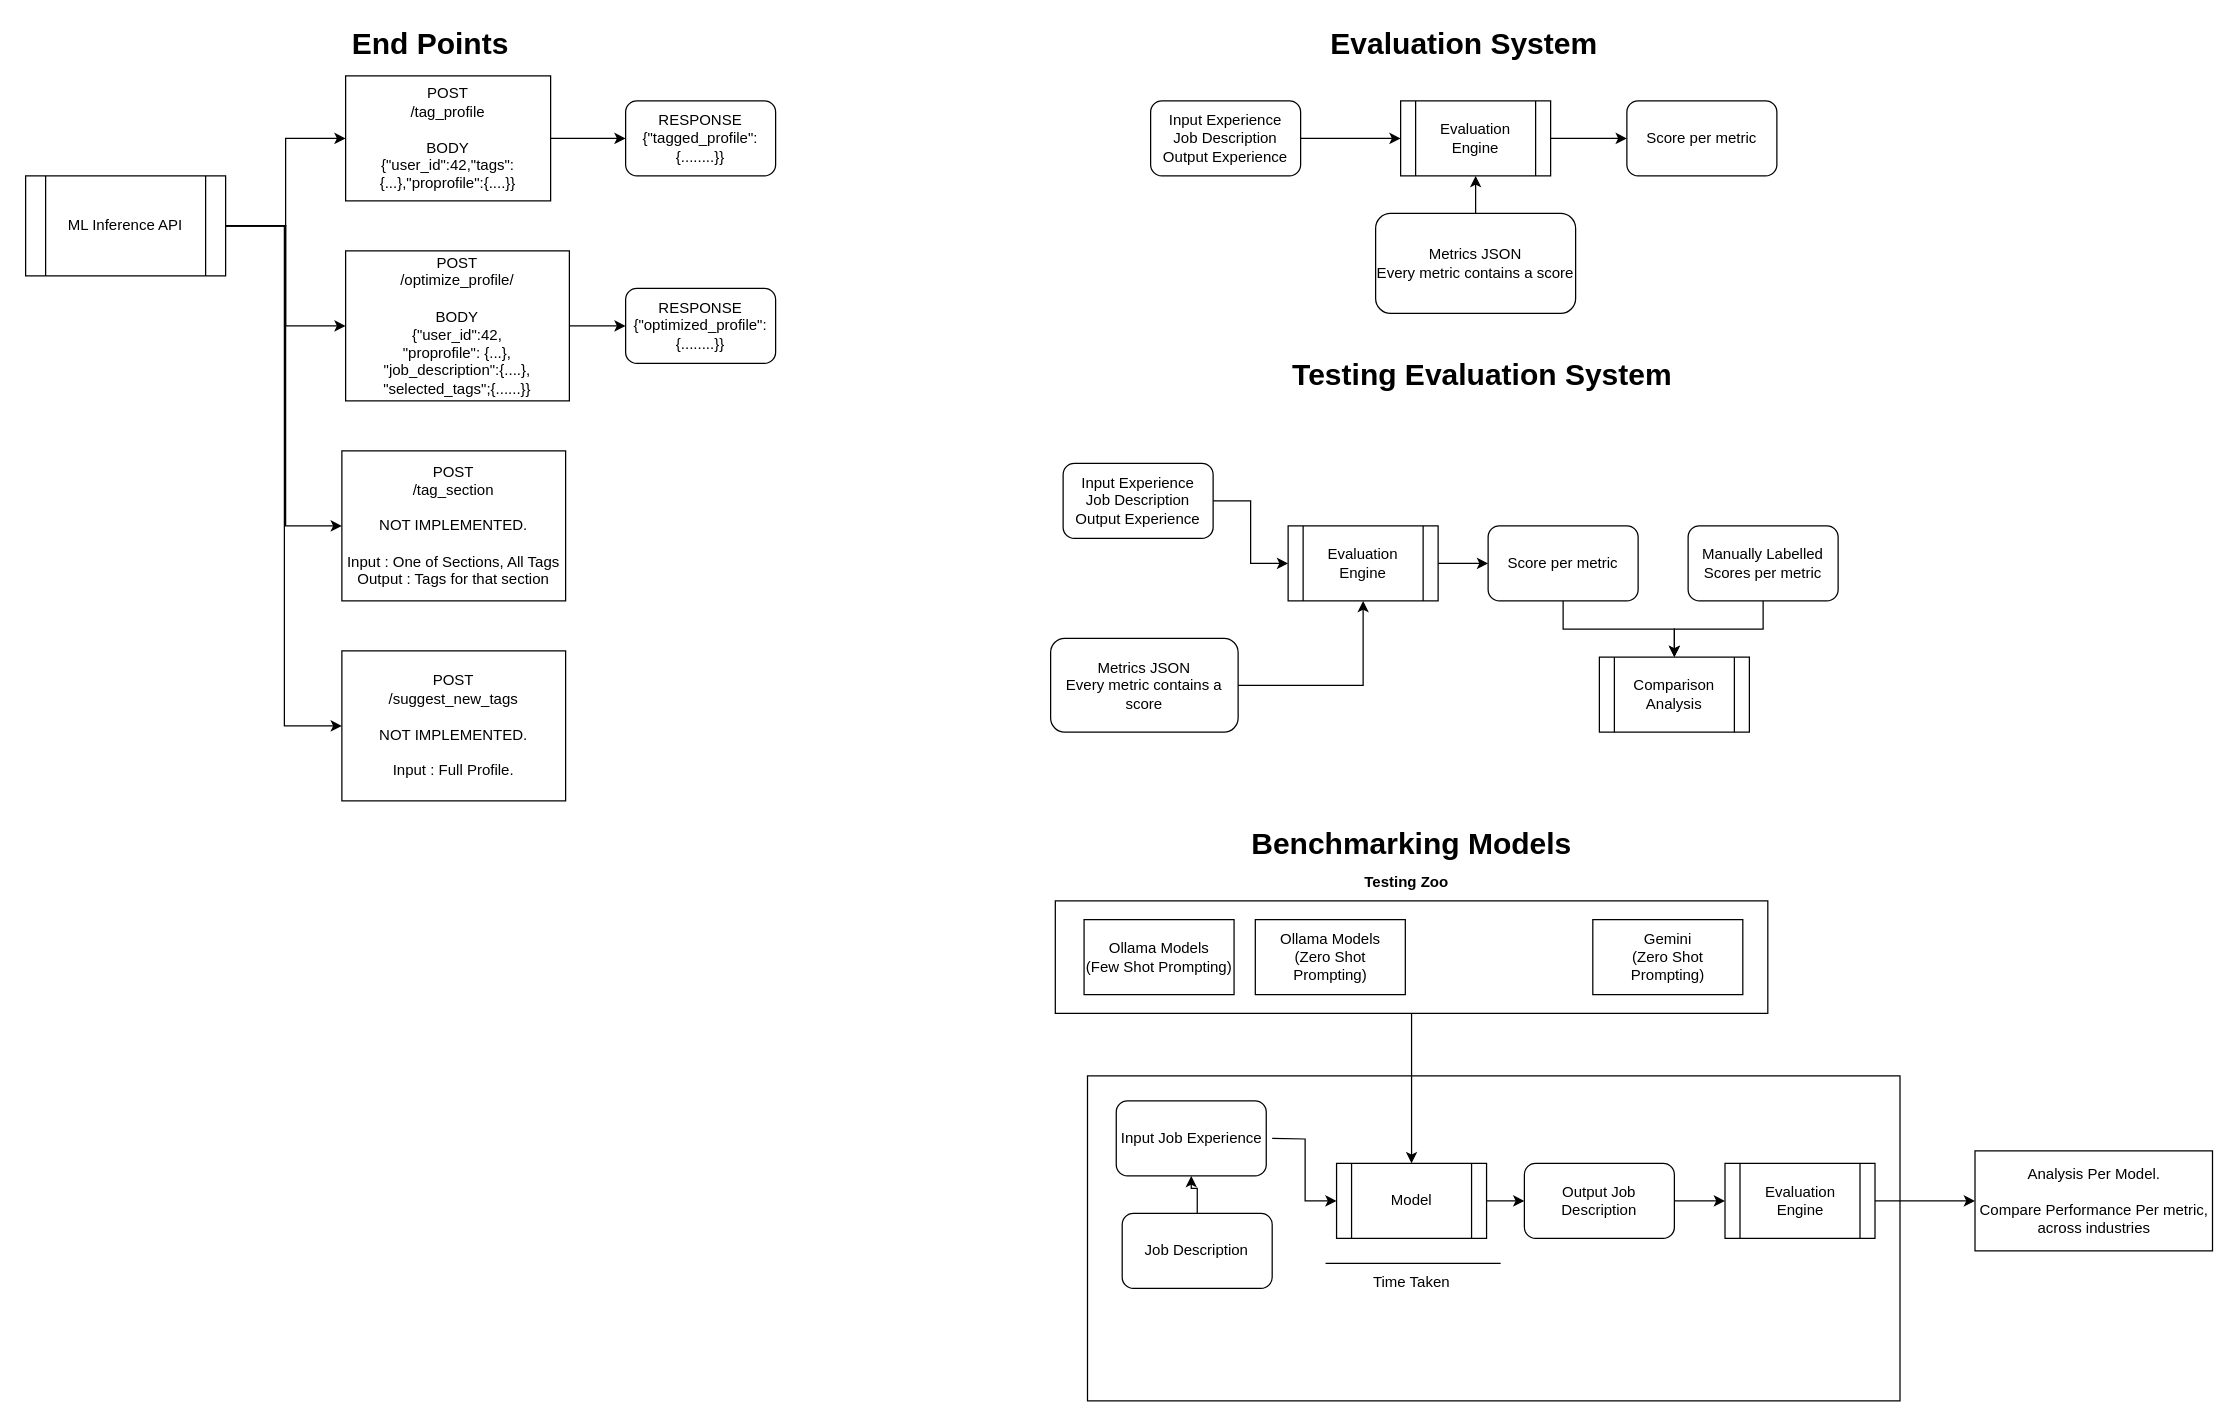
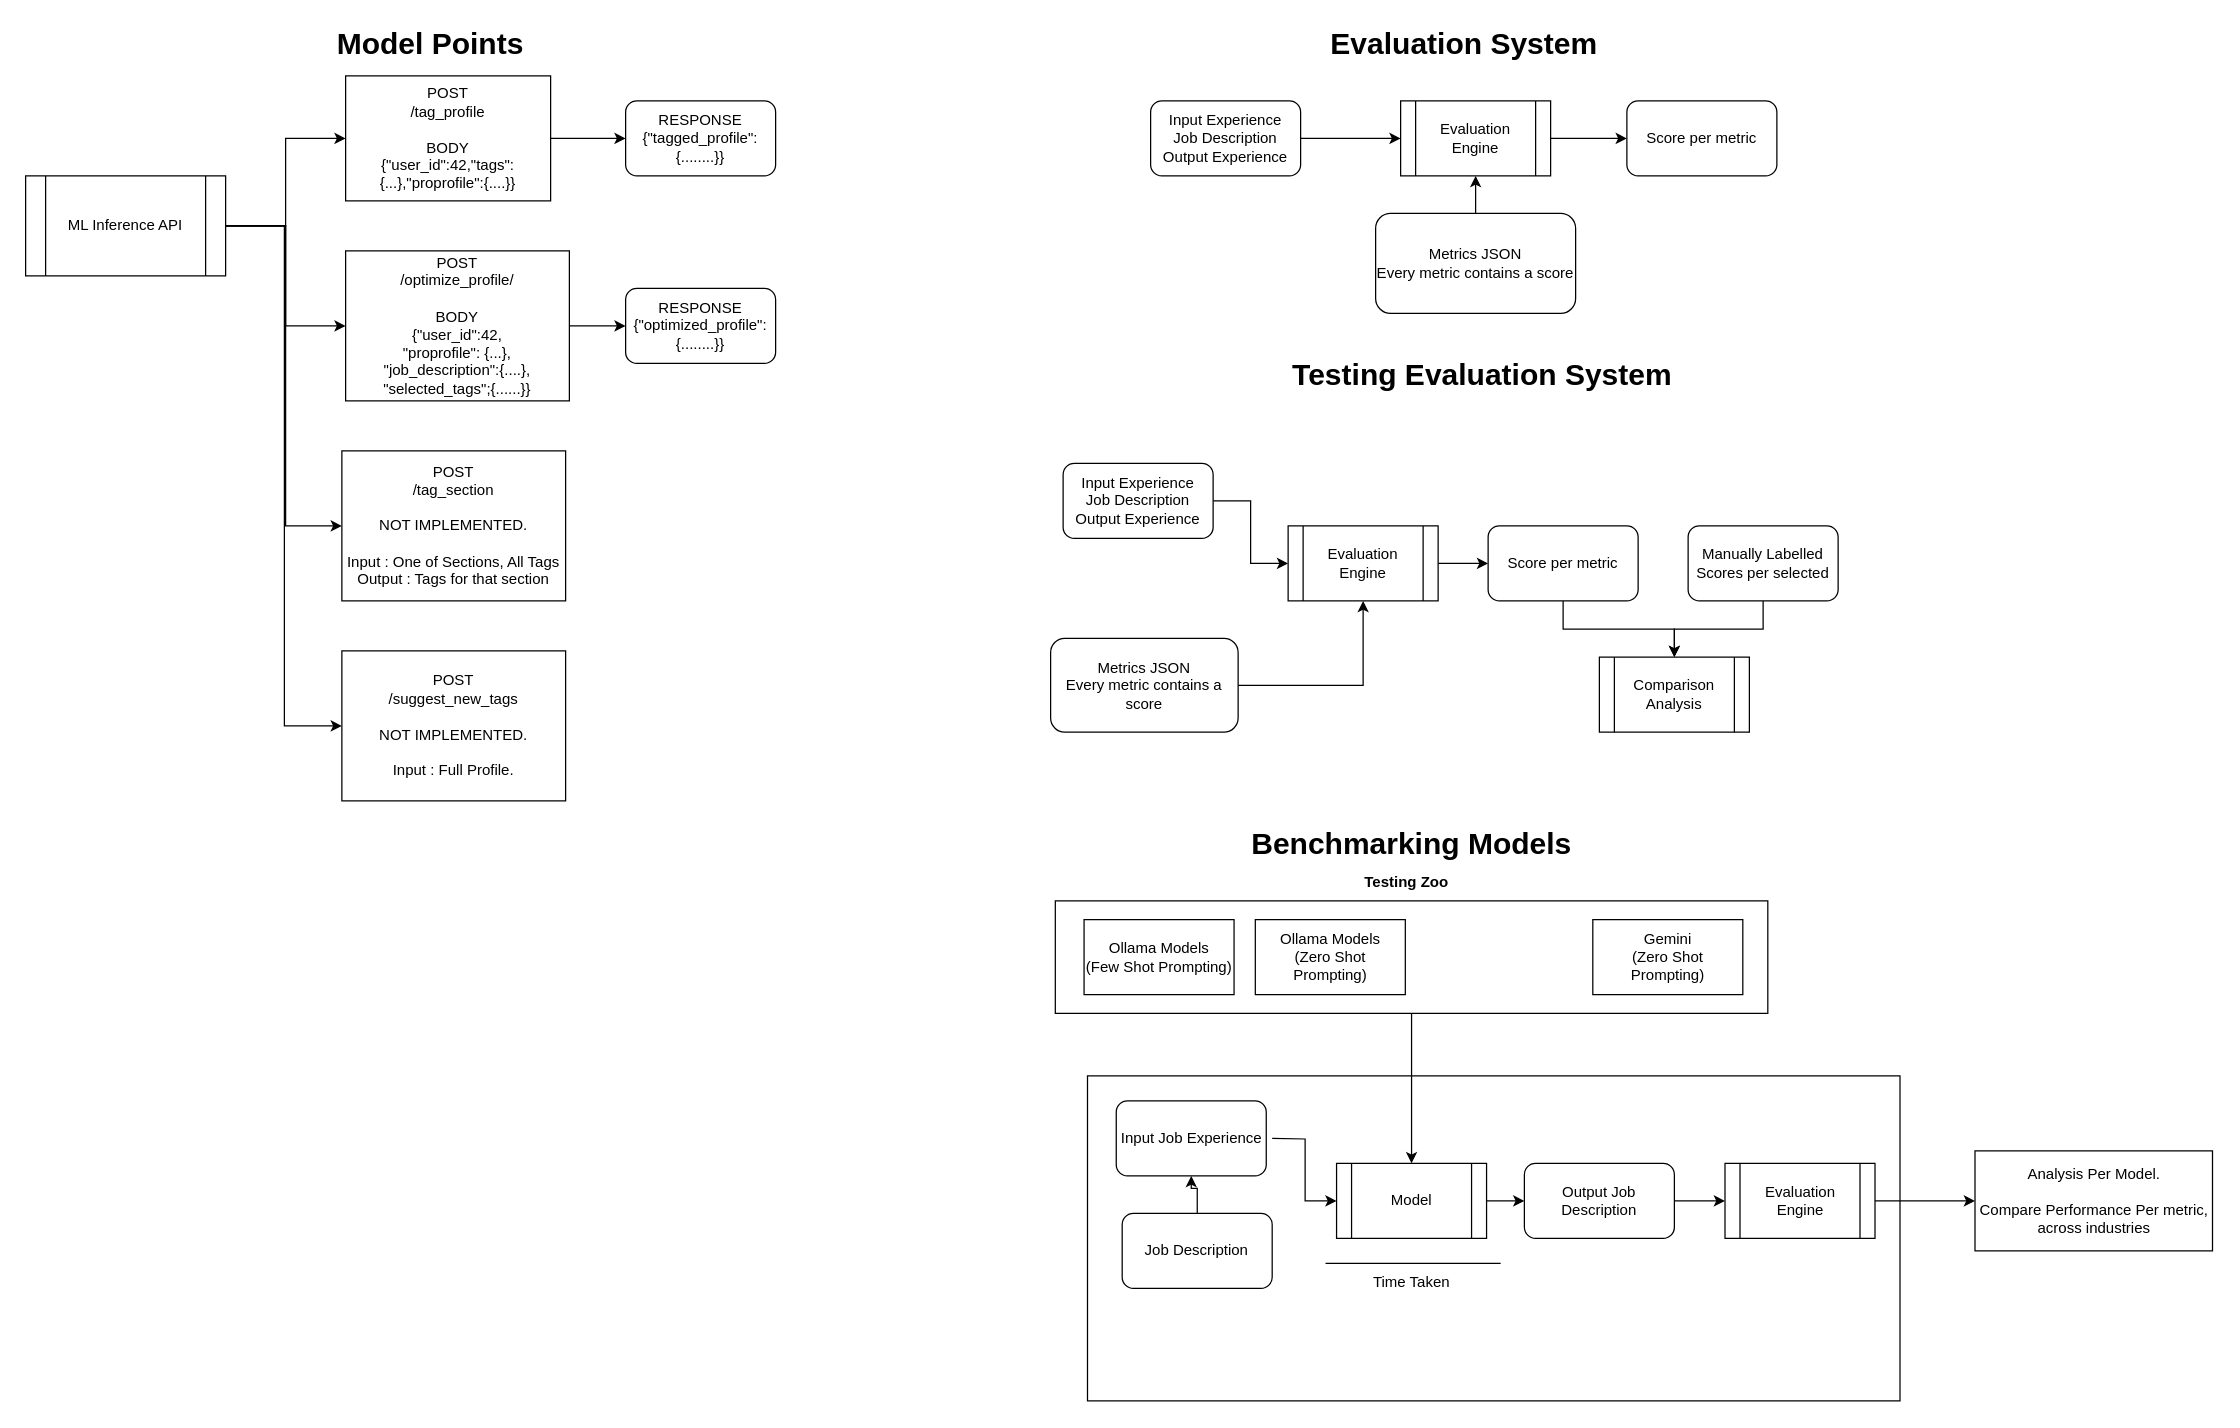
(431, 44) -> (431, 44)
(1763, 563) -> (1763, 563)
